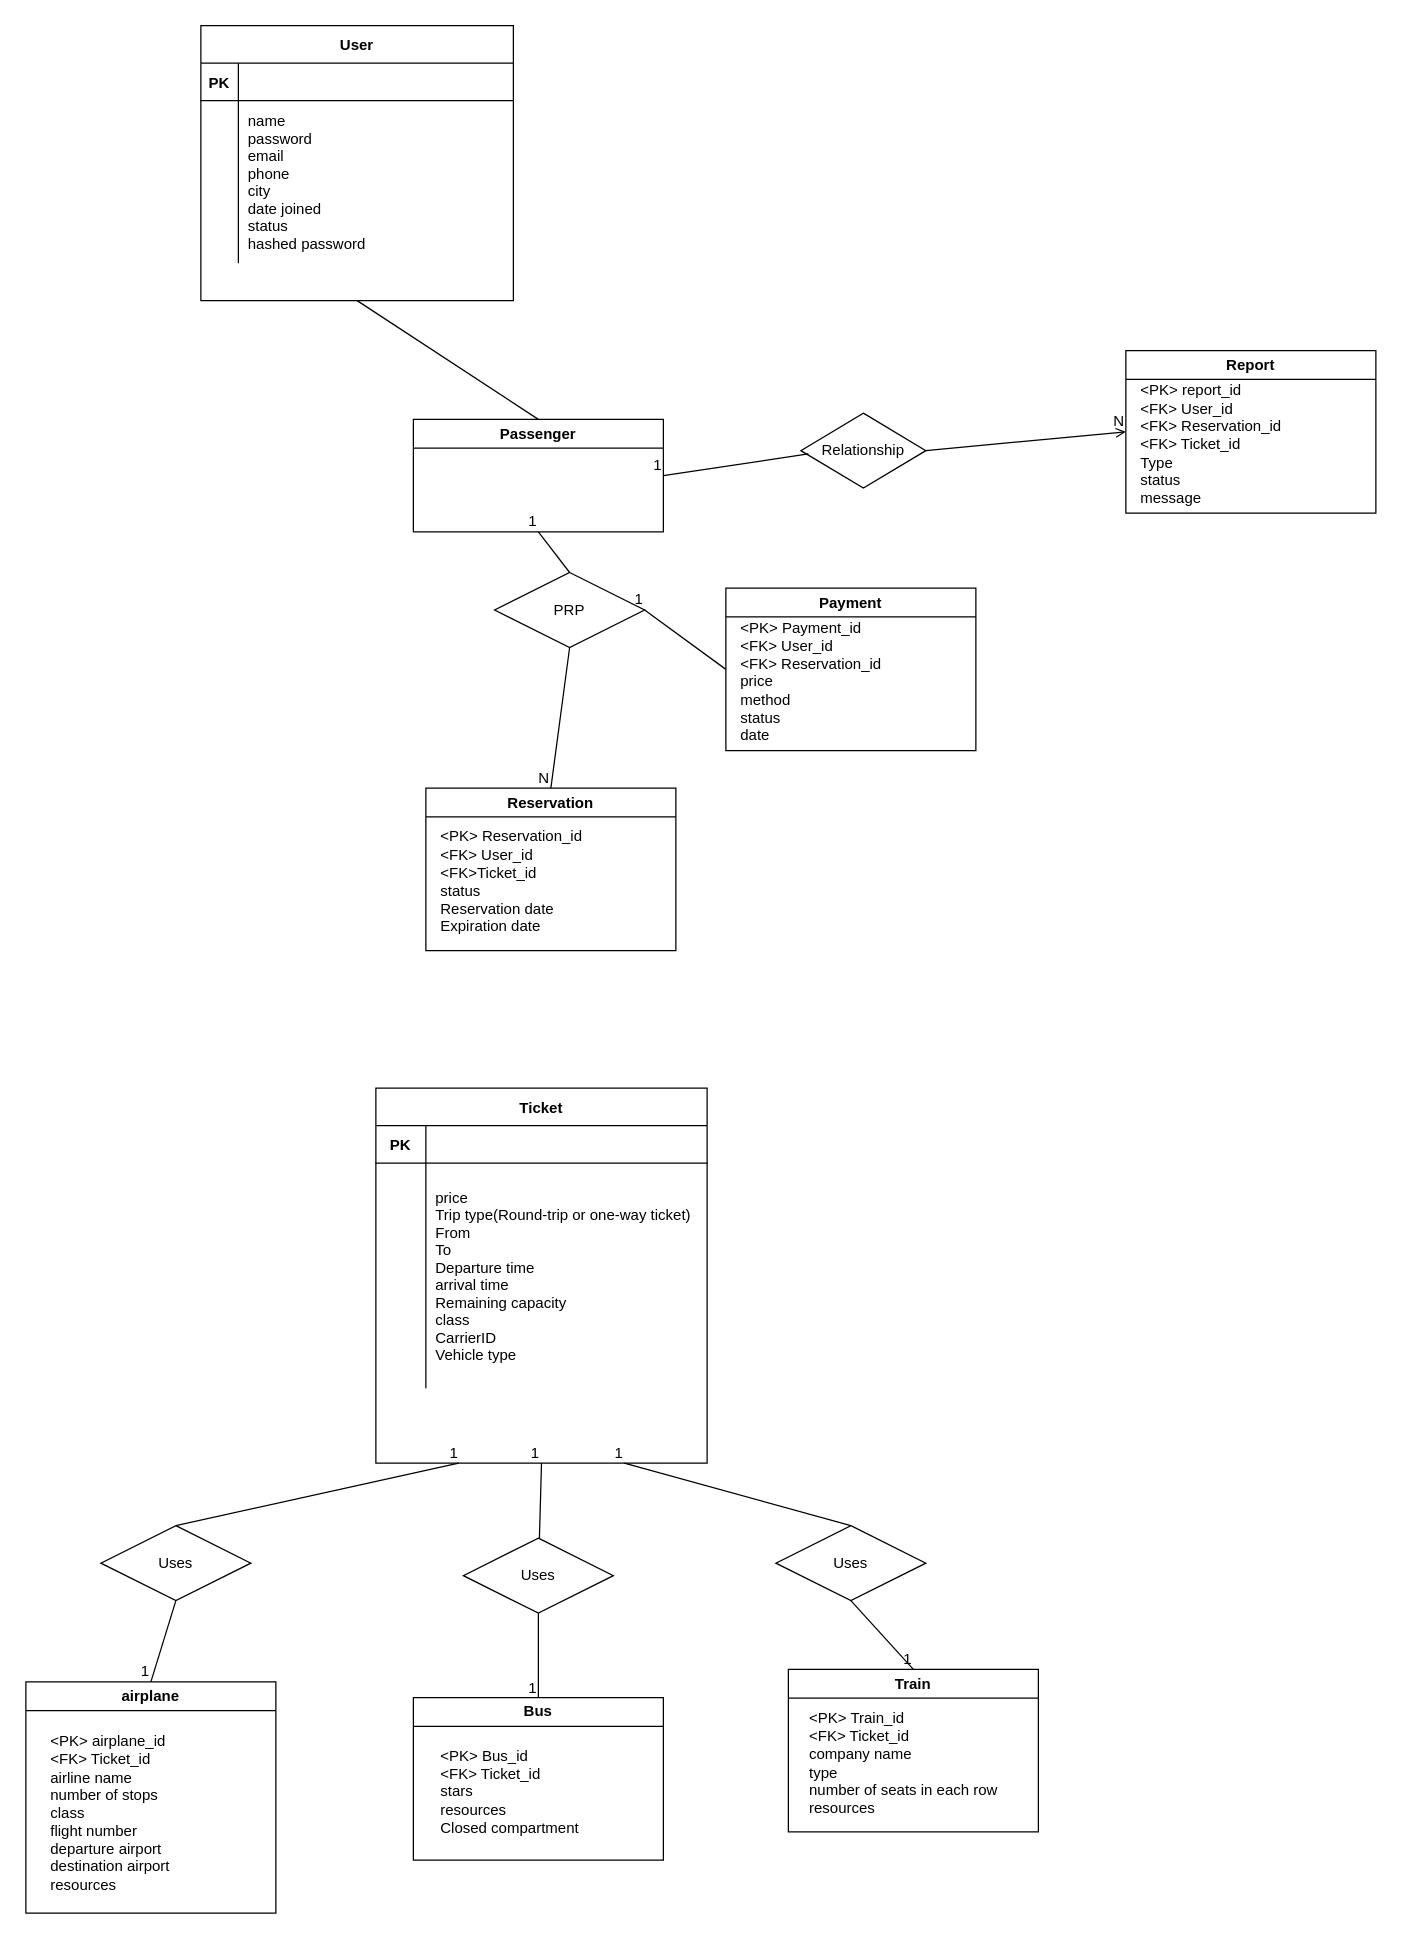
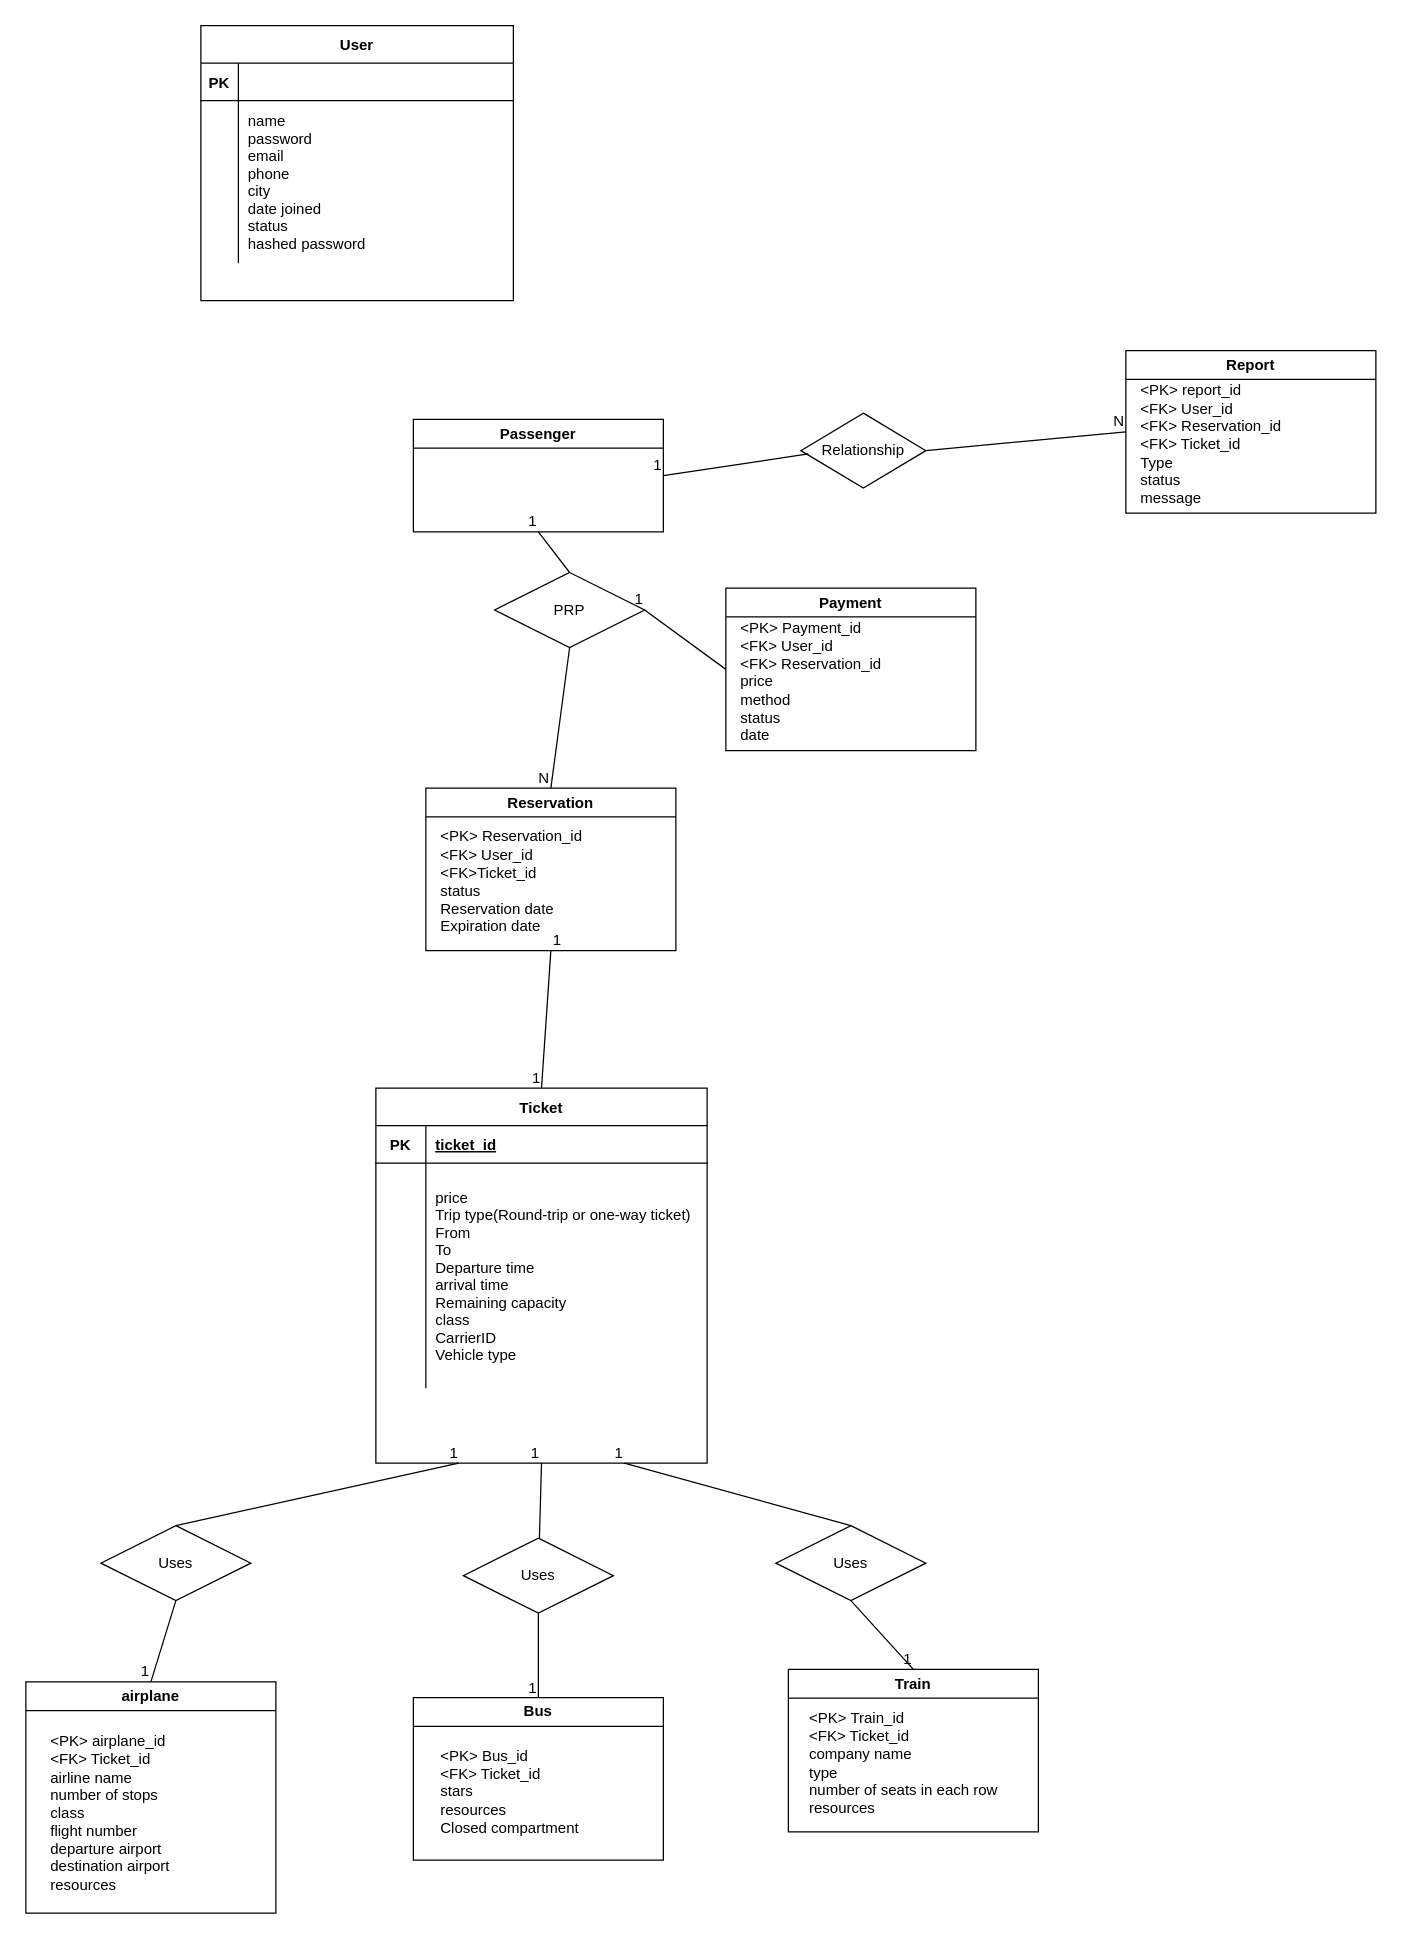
(449, 361) -> none
(1119, 433) -> (1119, 433)
none -> (546, 1020)
none -> (566, 1144)
